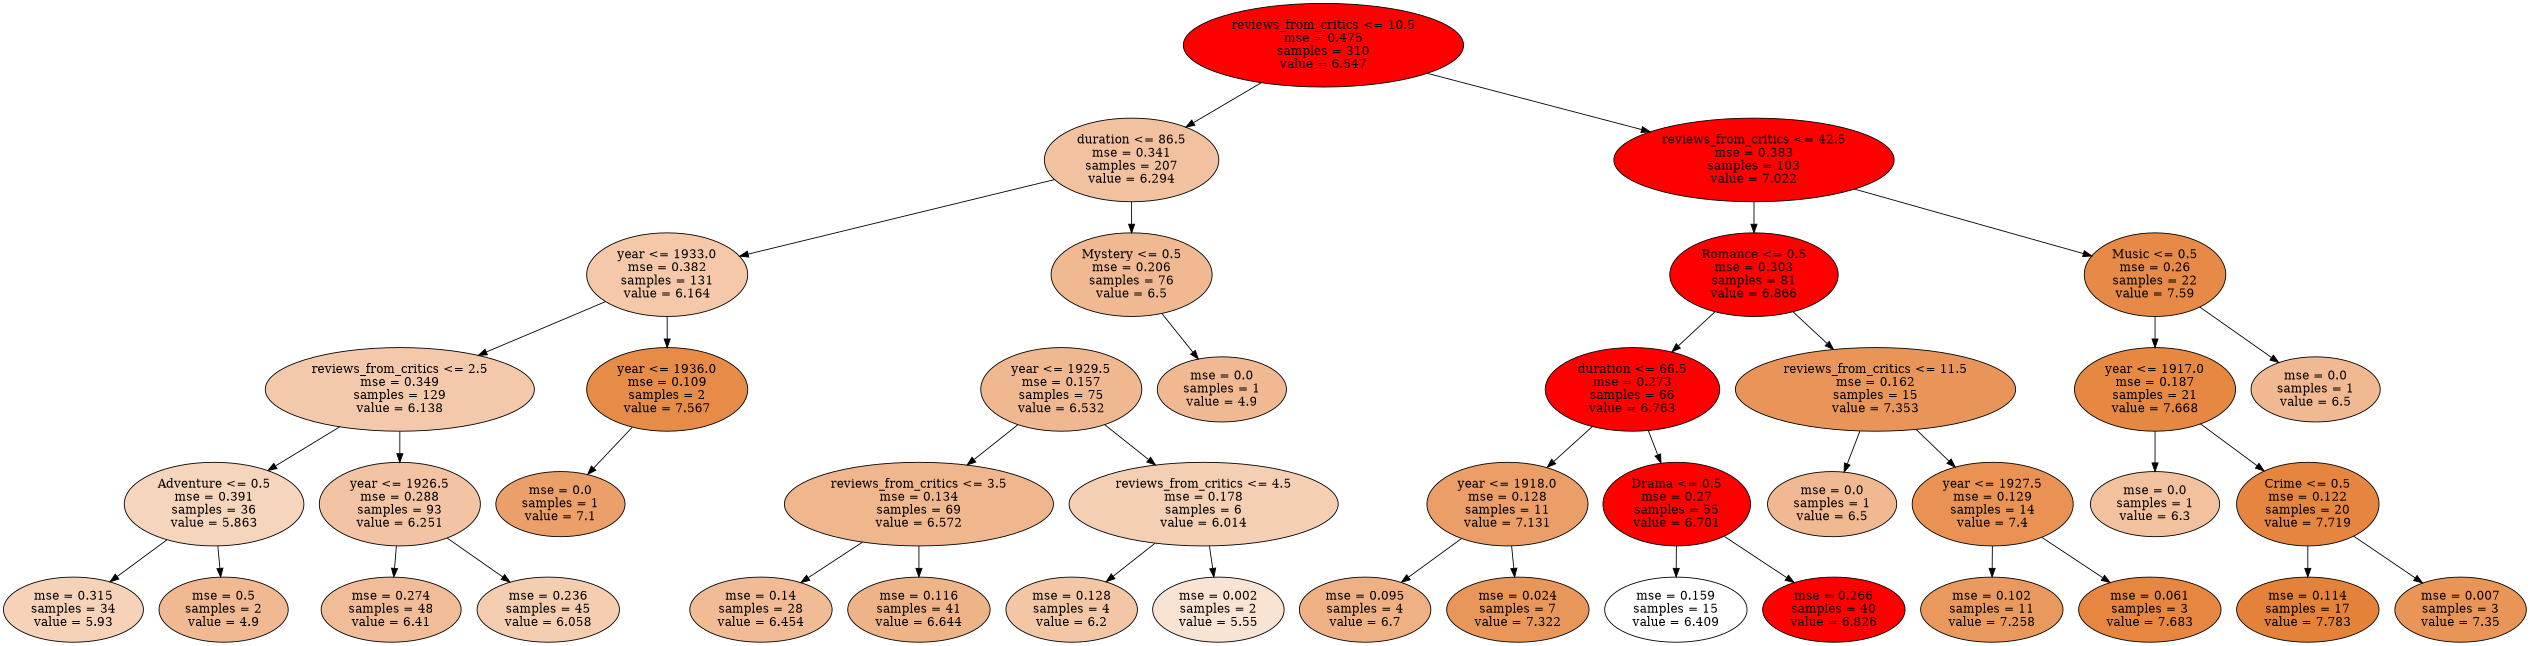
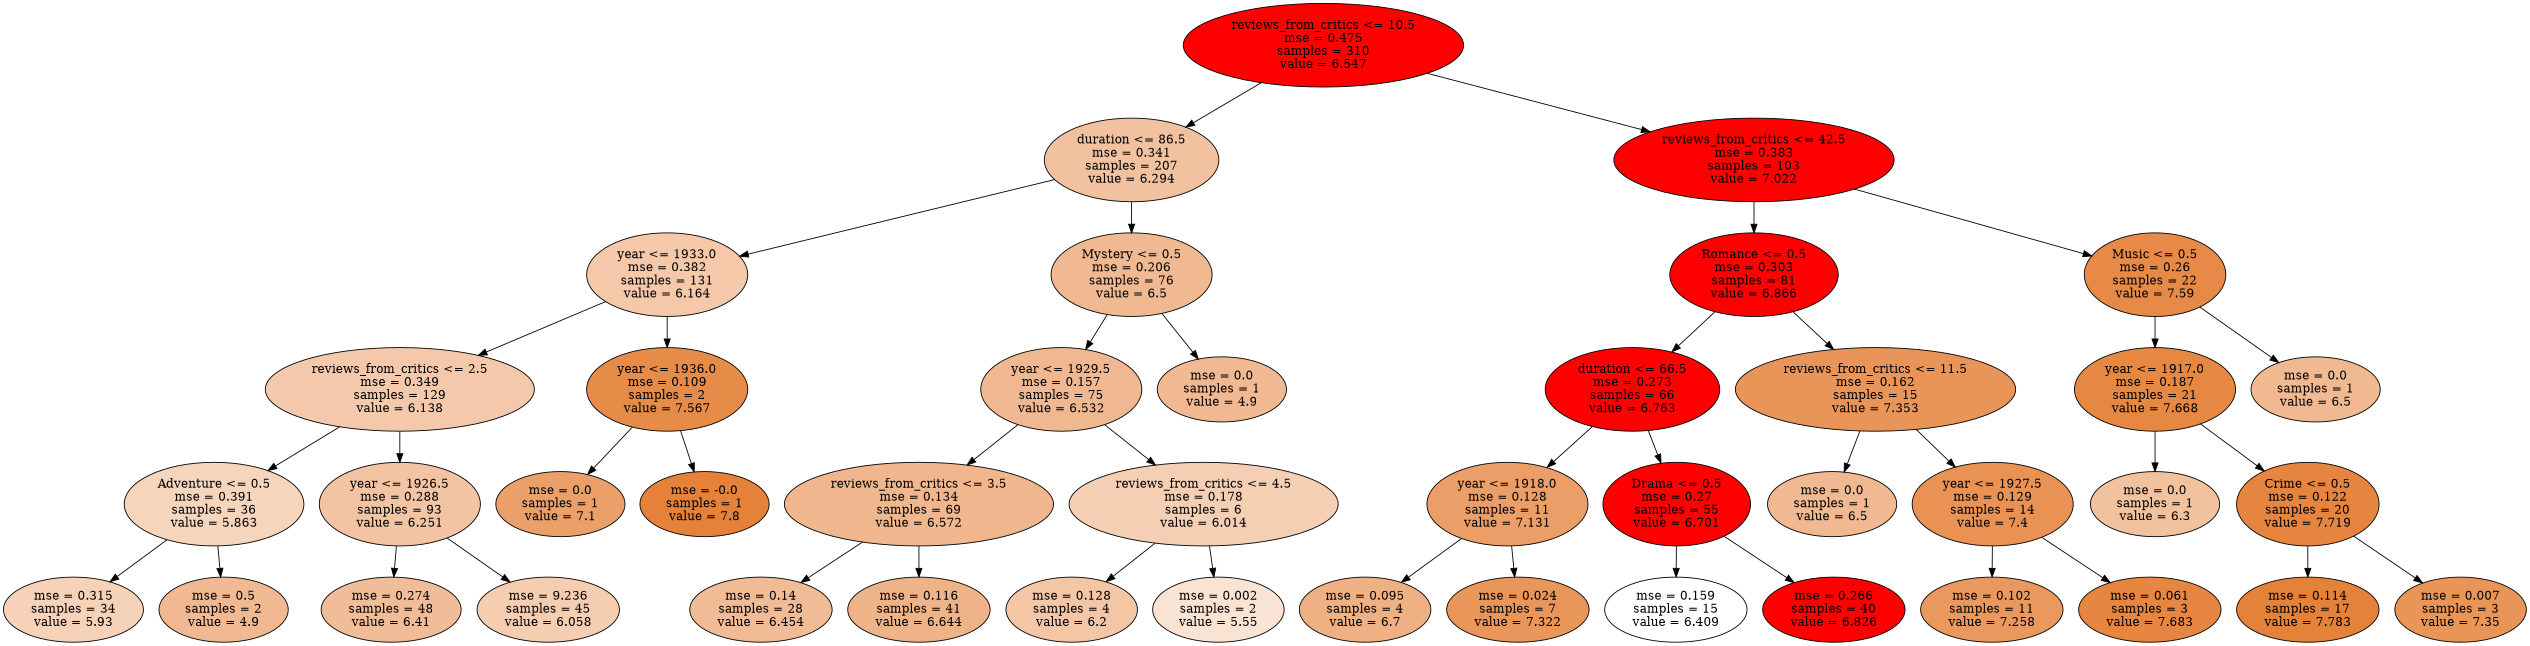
none -> (1099, 328)
none -> (705, 504)
(548, 610) -> (548, 610)
